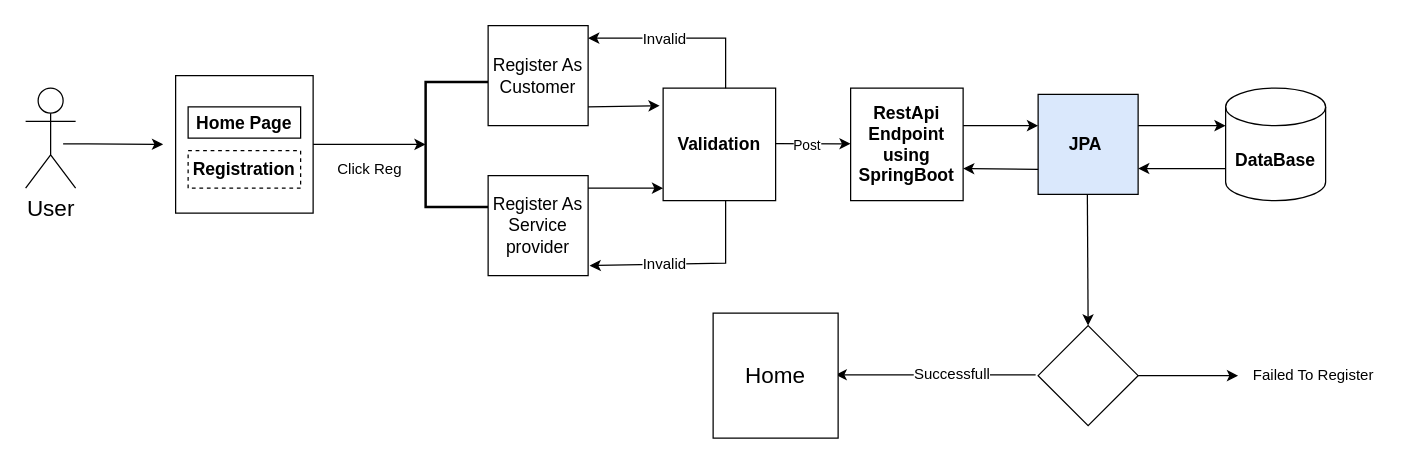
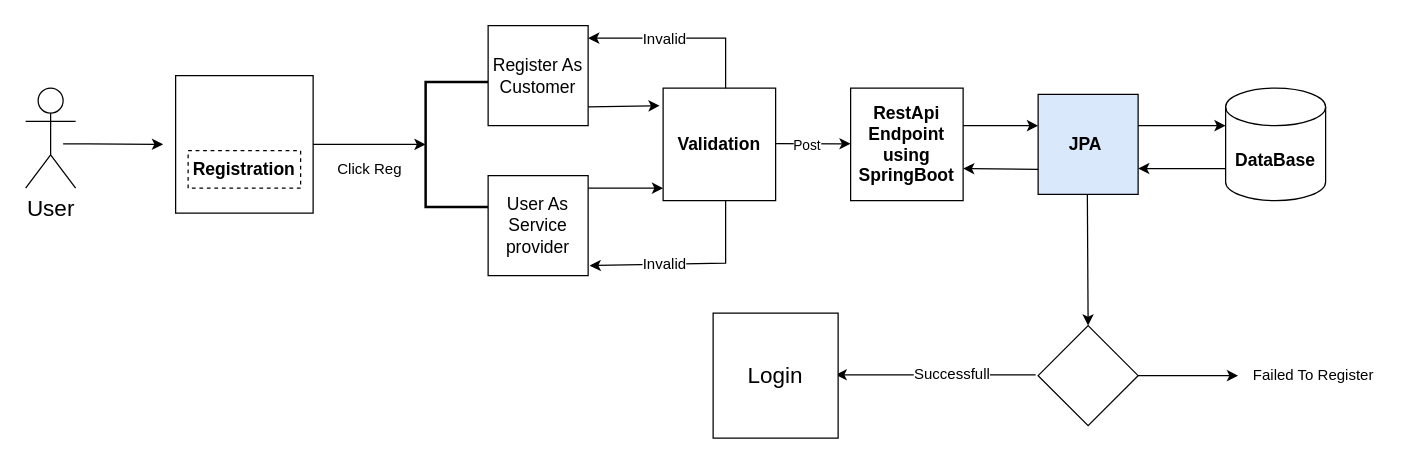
(244, 123) -> none
(538, 226) -> (538, 226)
(776, 376) -> (776, 376)
